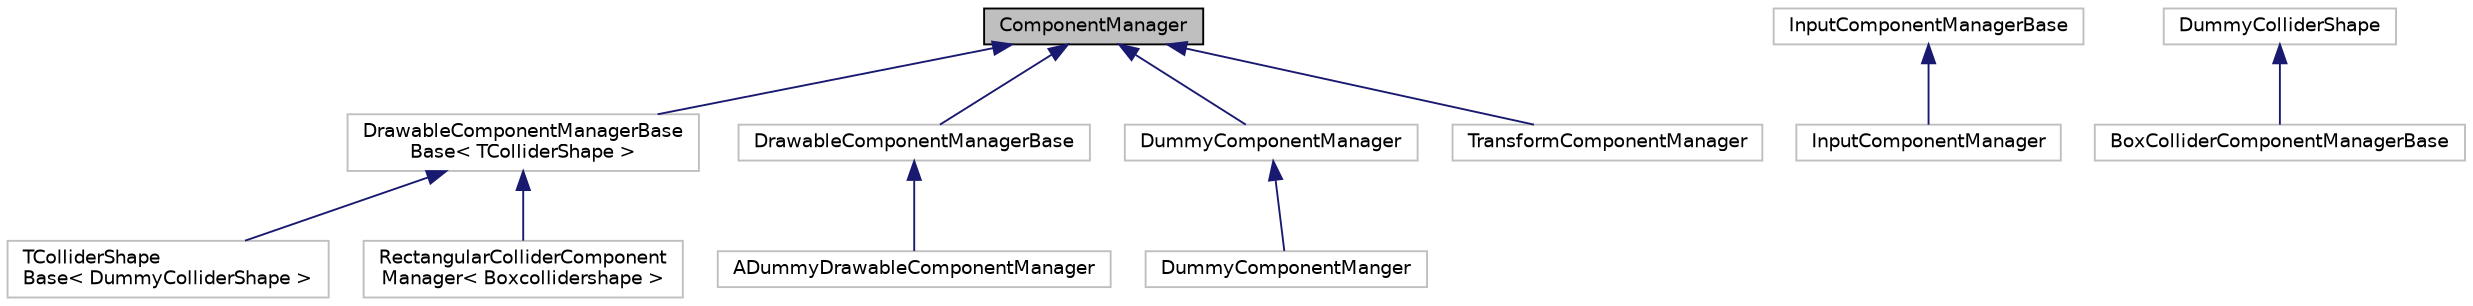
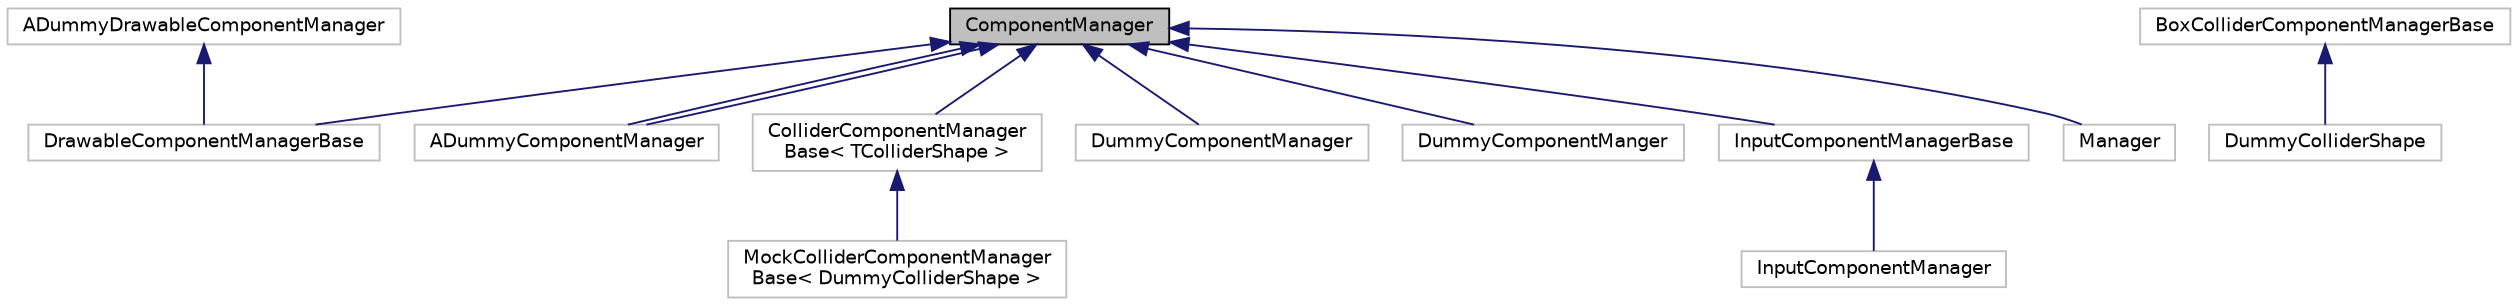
none -> (1482, 83)
(2280, 94) -> (2325, 94)
(523, 143) -> (897, 143)
none -> (567, 143)
(1607, 143) -> (2119, 143)
(914, 216) -> (204, 94)
(1280, 216) -> (1311, 87)
(168, 269) -> (897, 269)
(523, 269) -> none
